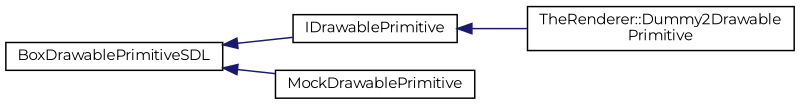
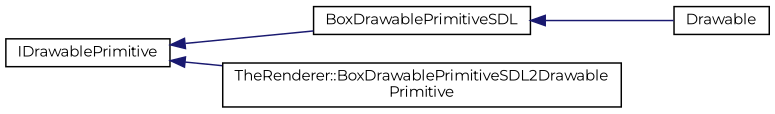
(661, 29) -> (422, 85)
(265, 40) -> (249, 37)
(375, 84) -> (722, 21)
